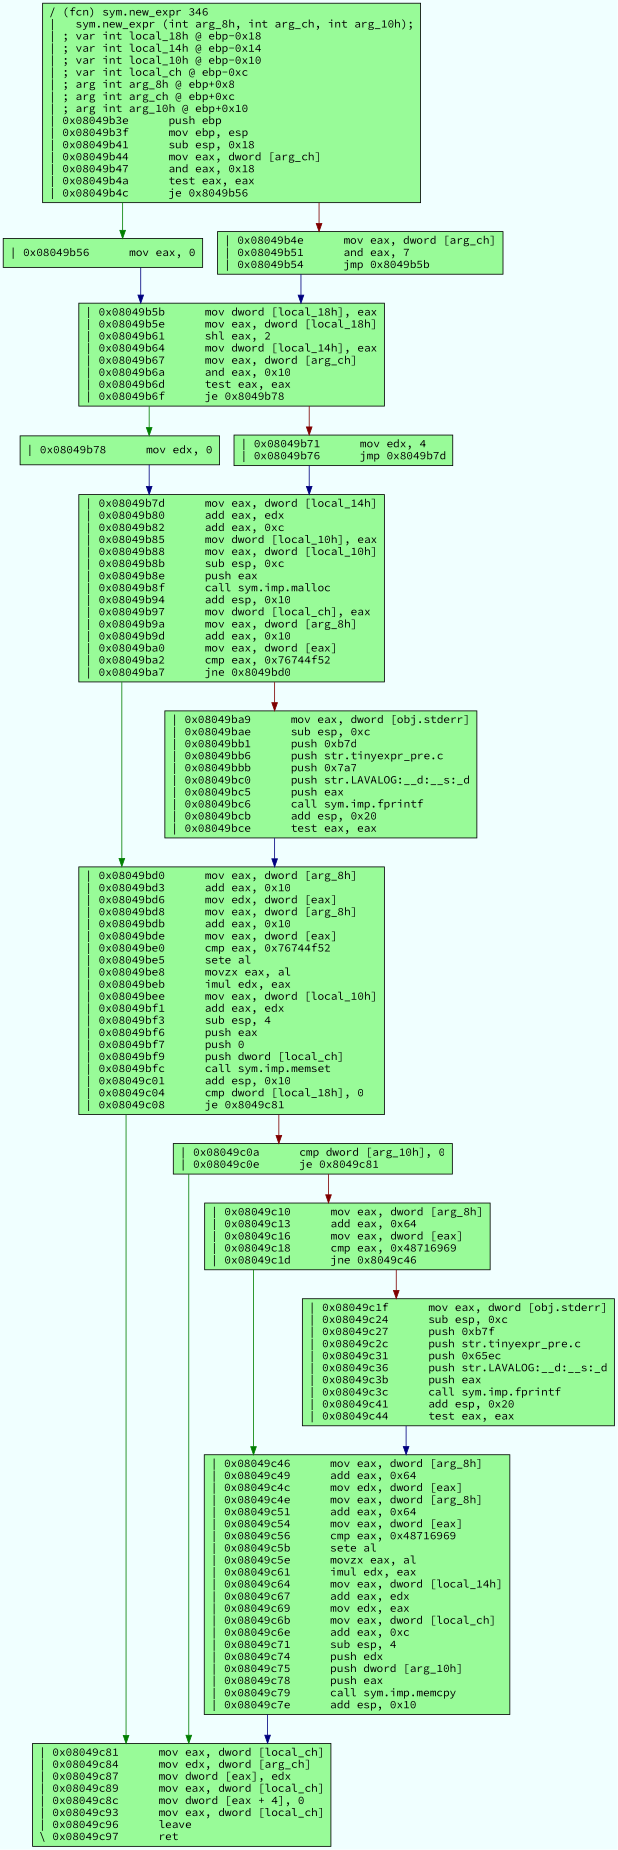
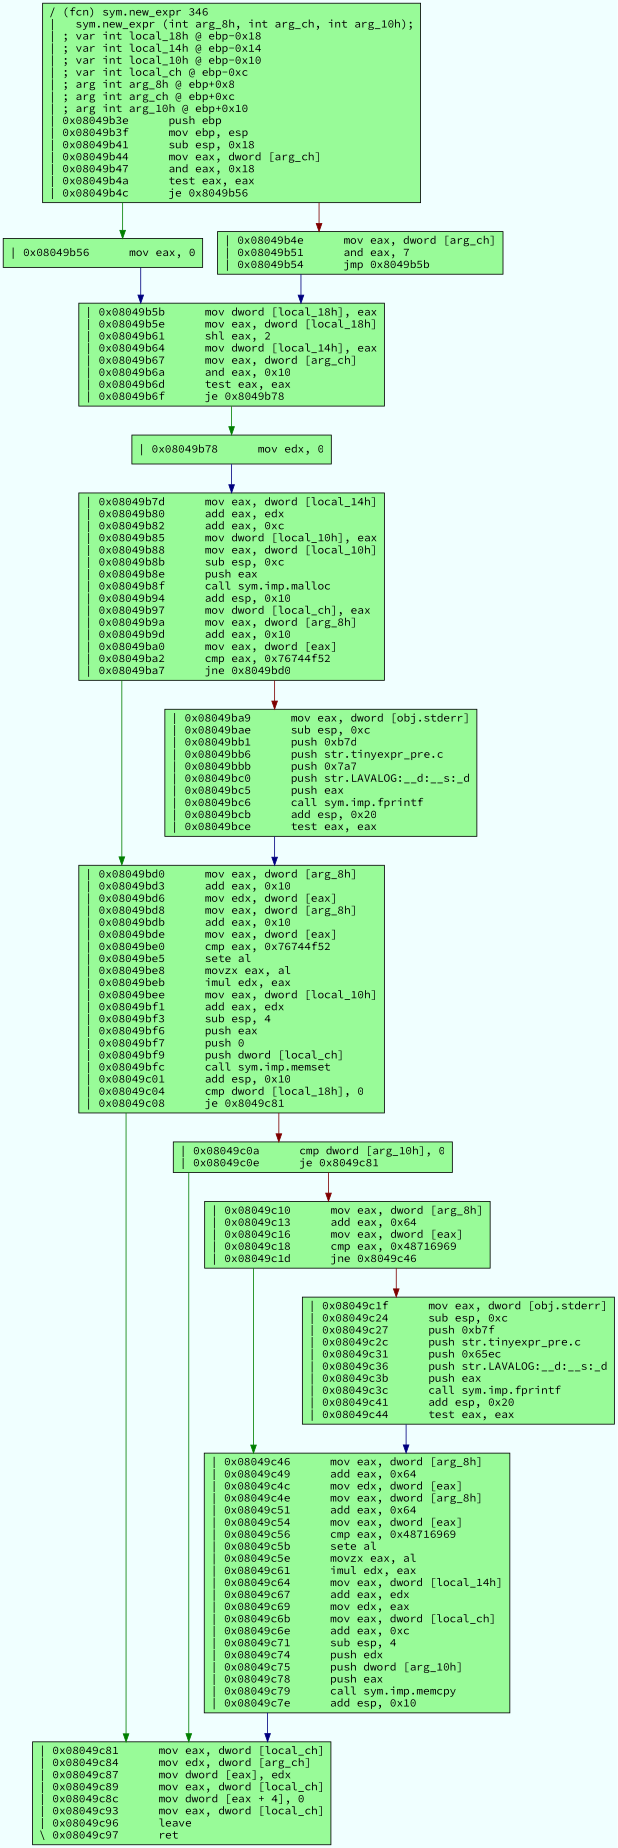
(343, 450) -> none
